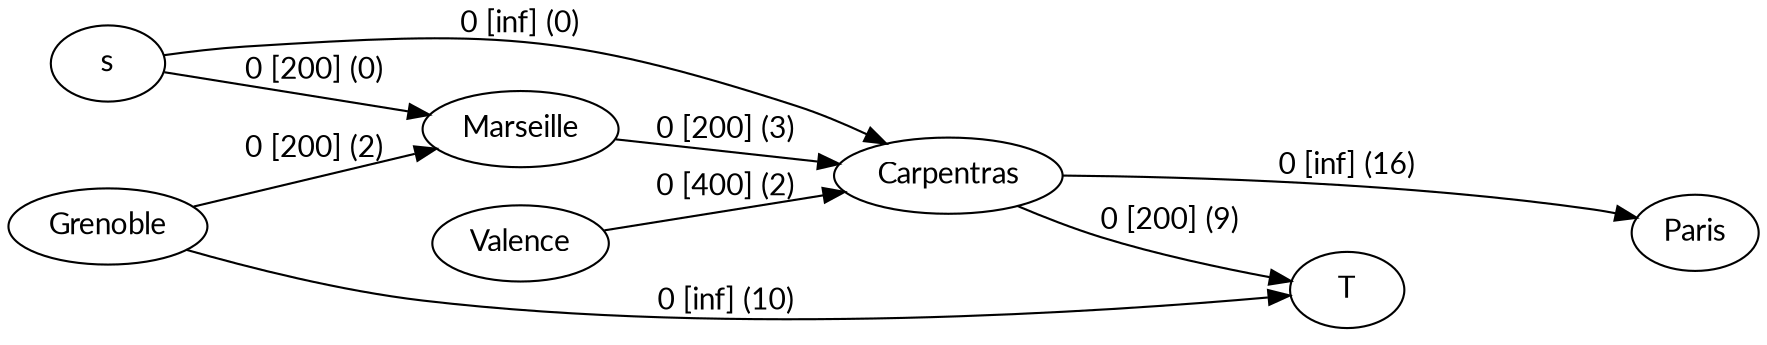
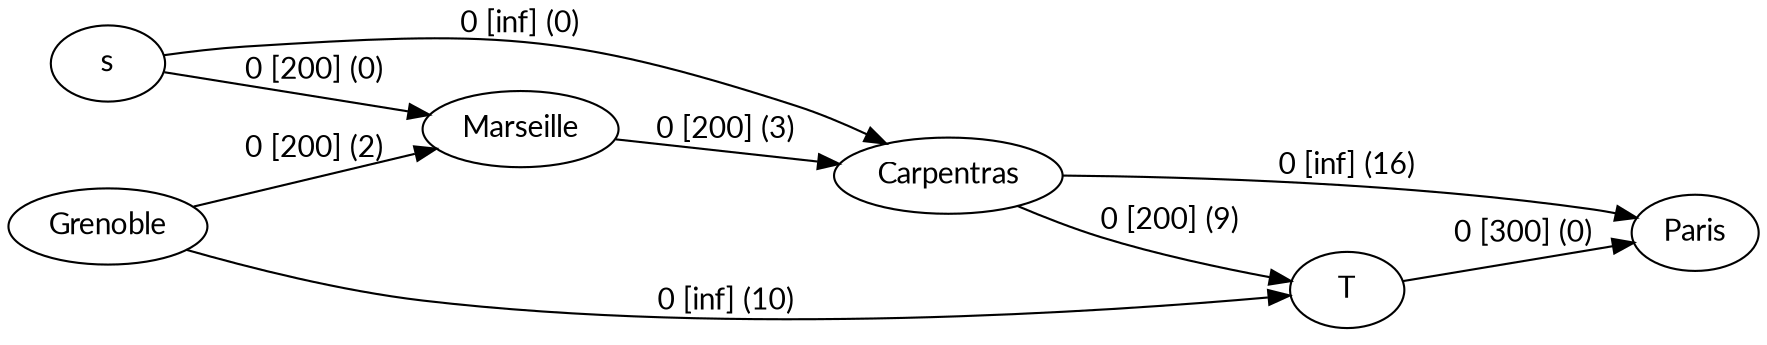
(521, 243) -> none
none -> (1508, 264)
